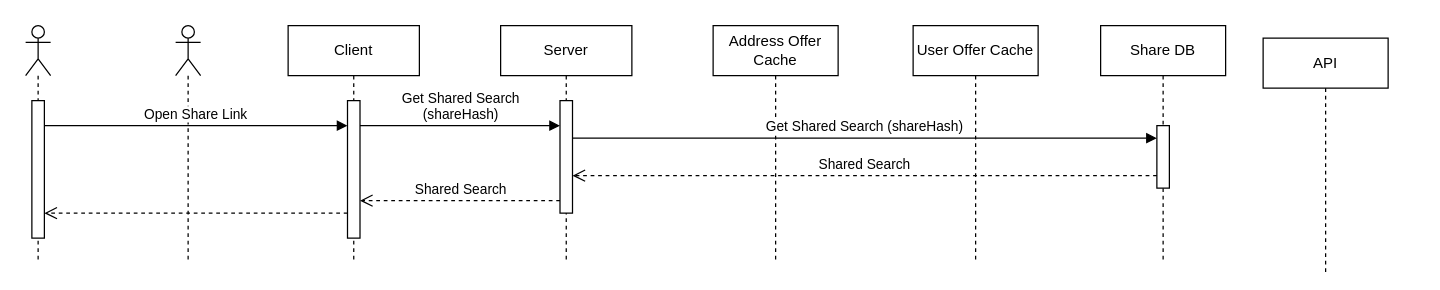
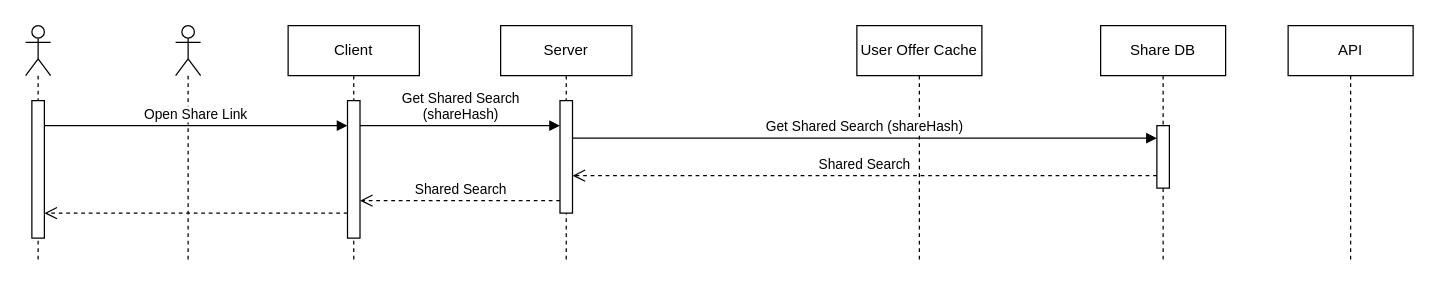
(776, 144) -> none
(976, 144) -> (919, 144)
(1326, 157) -> (1351, 144)
